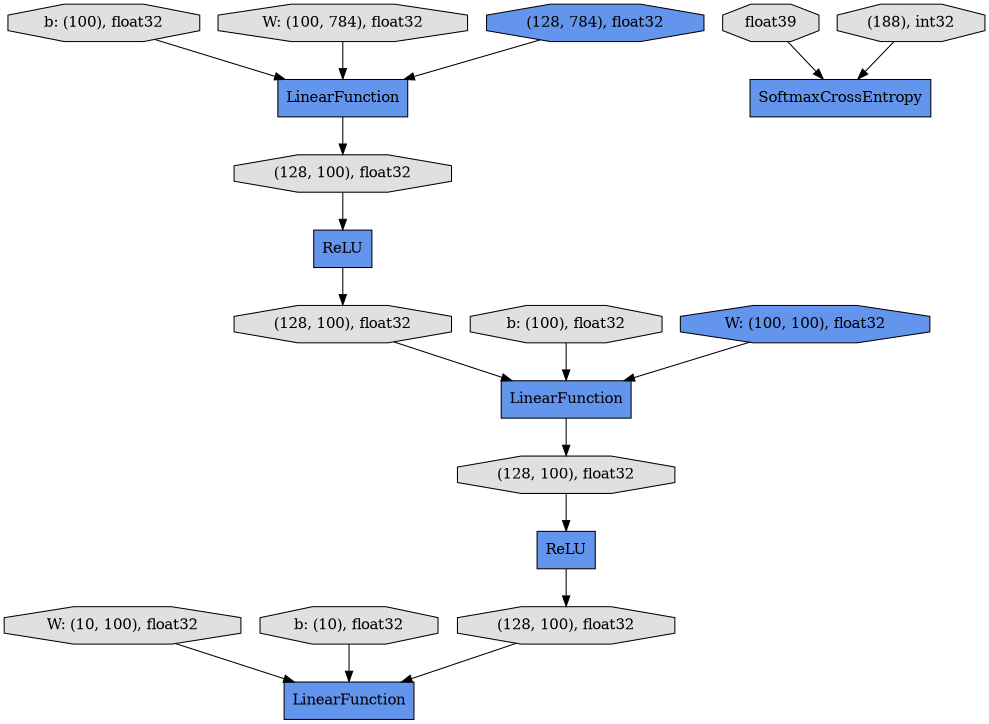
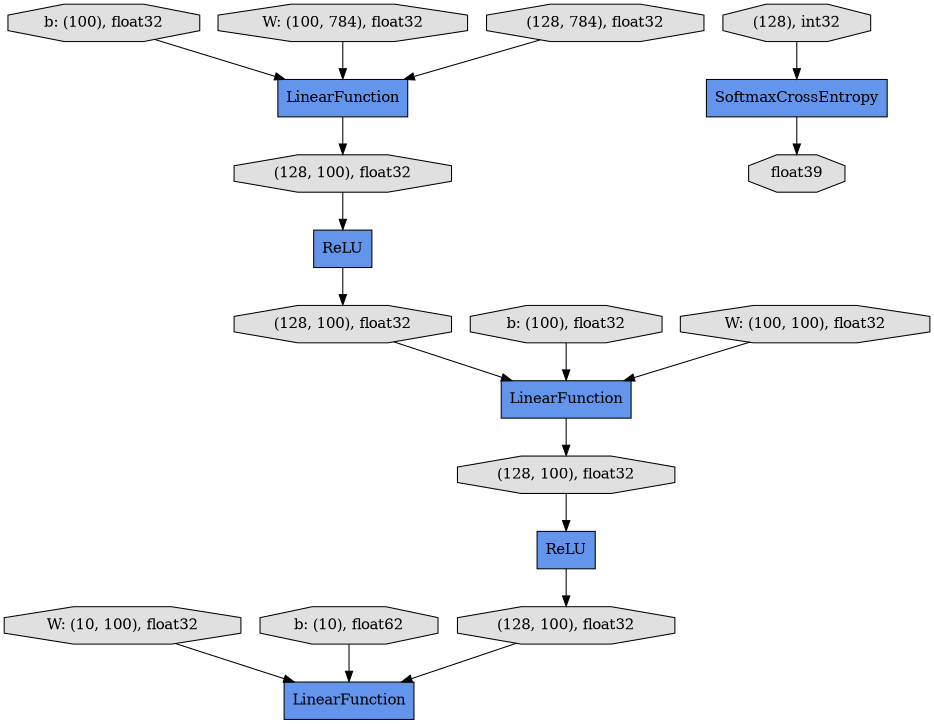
(595, 23) -> (595, 23)
(911, 23) -> (797, 23)
(802, 57) -> (797, 130)
(805, 324) -> (805, 324)
(349, 625) -> (349, 625)
